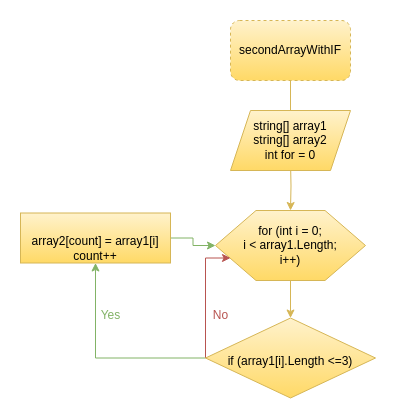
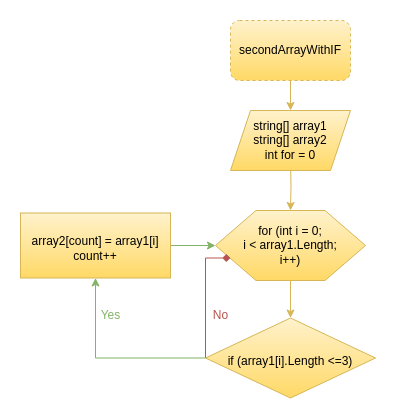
(291, 105) -> (291, 102)
(96, 238) -> (96, 246)
(222, 258) -> (221, 258)
